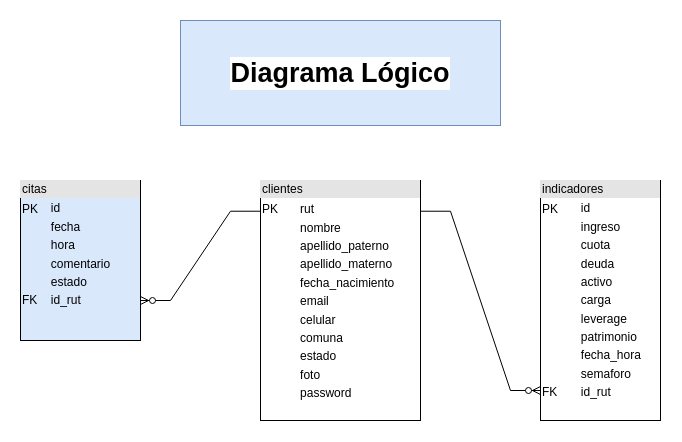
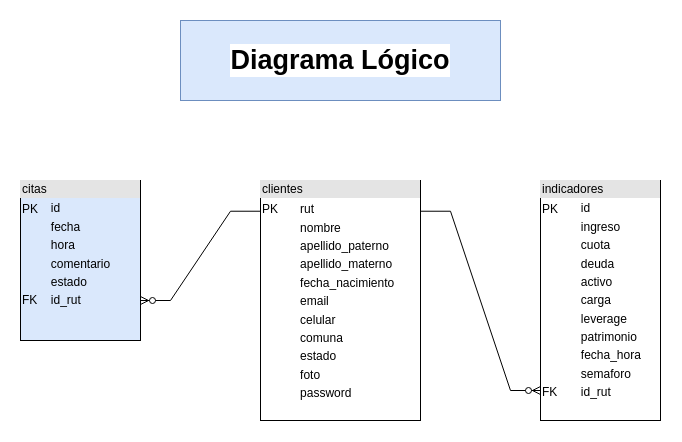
(341, 73) -> (341, 61)
